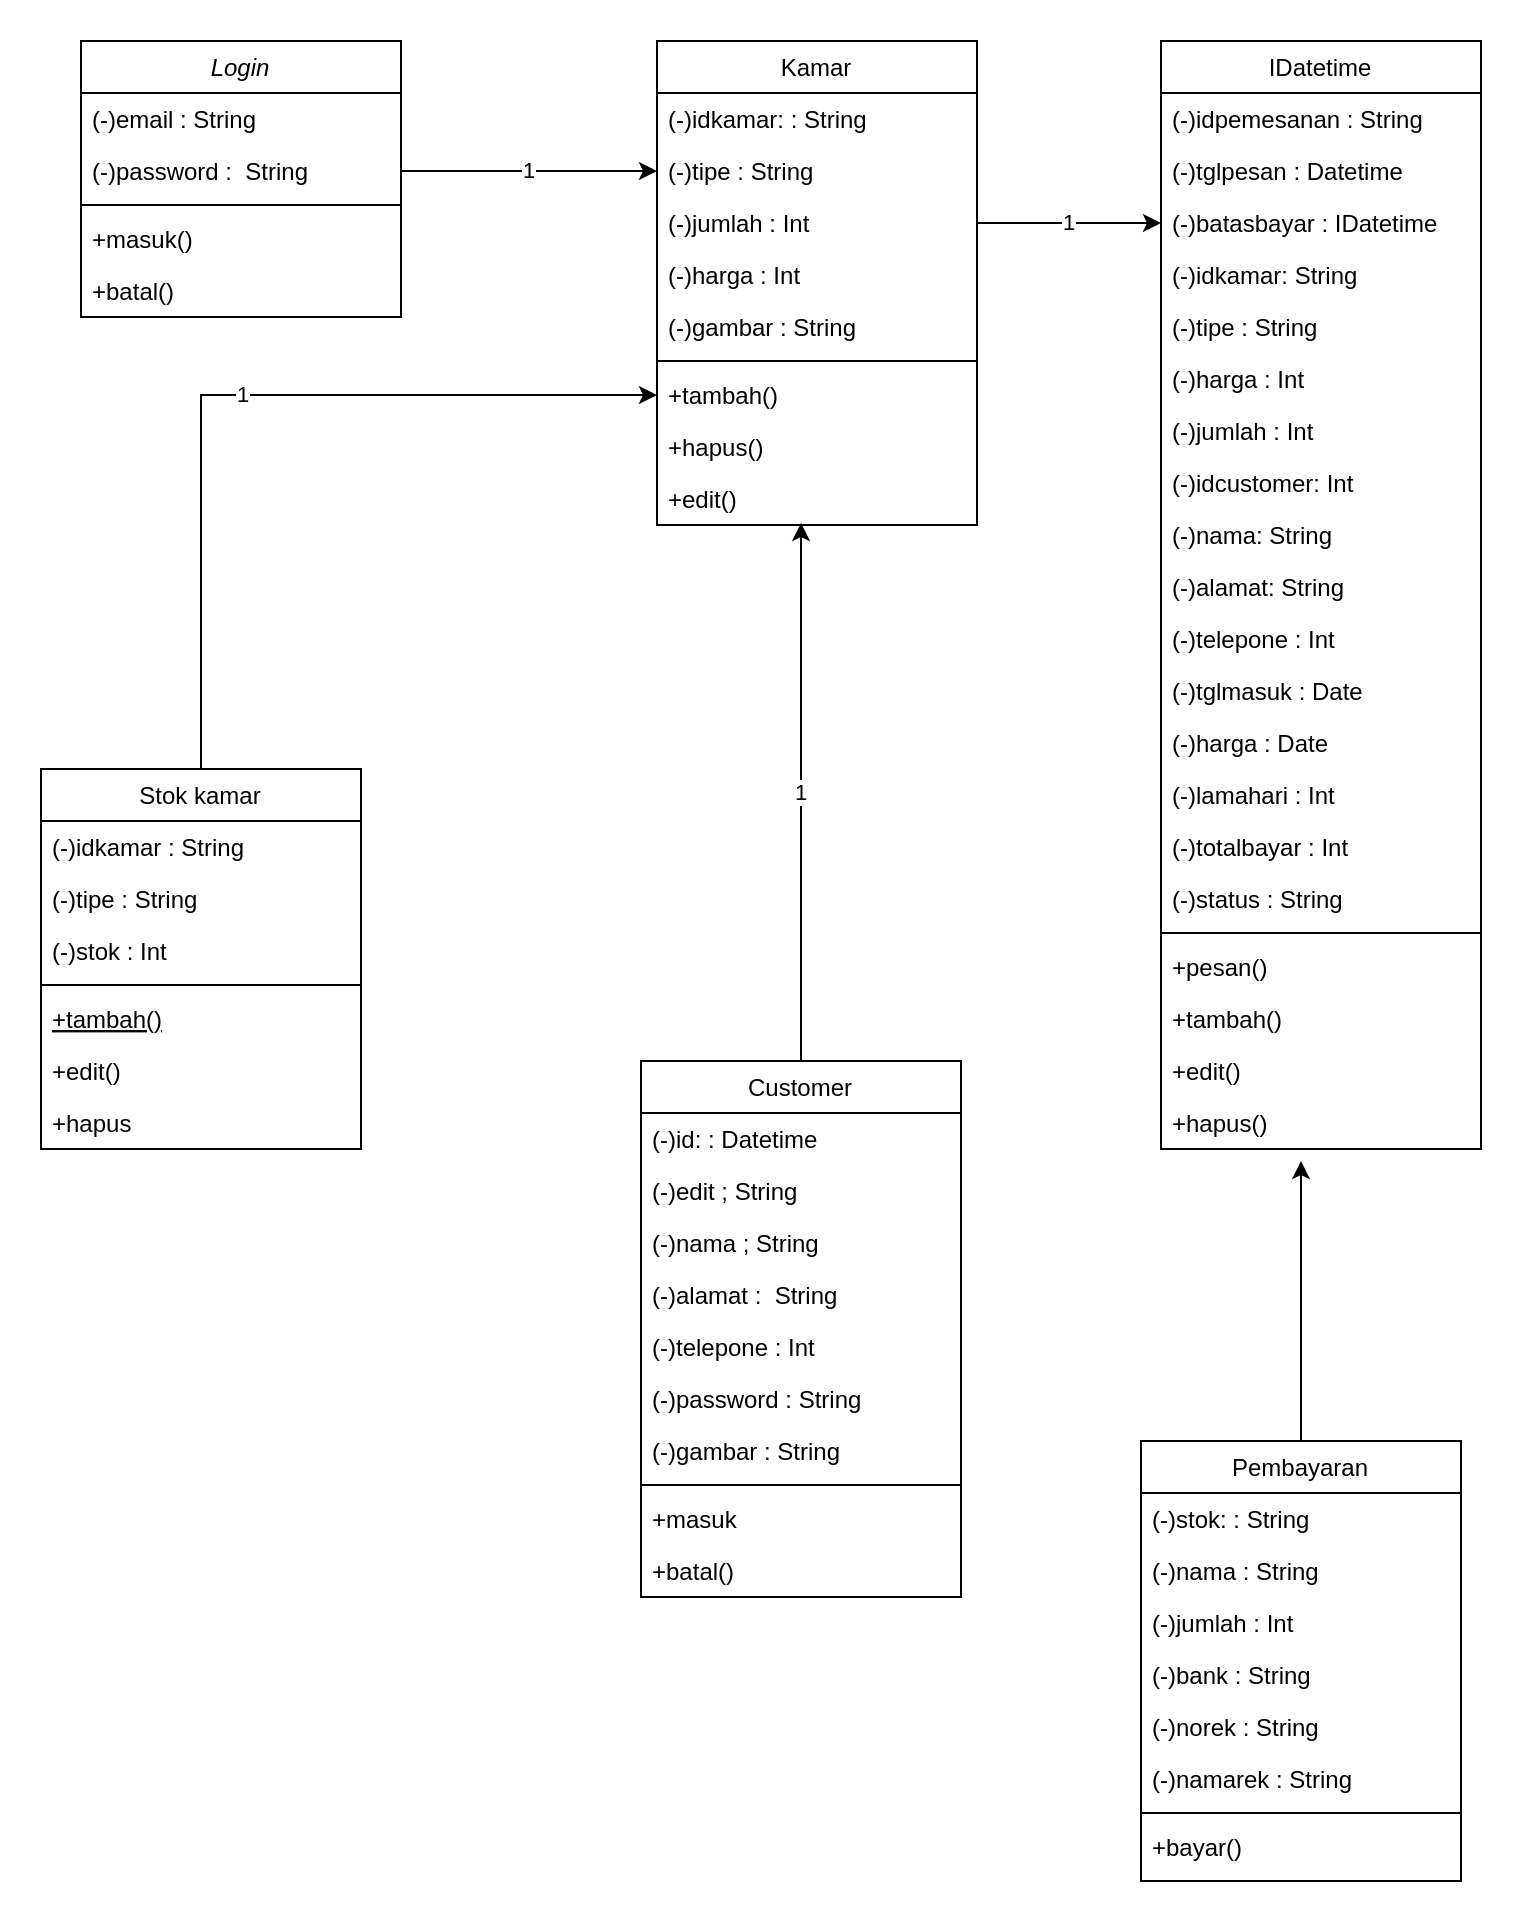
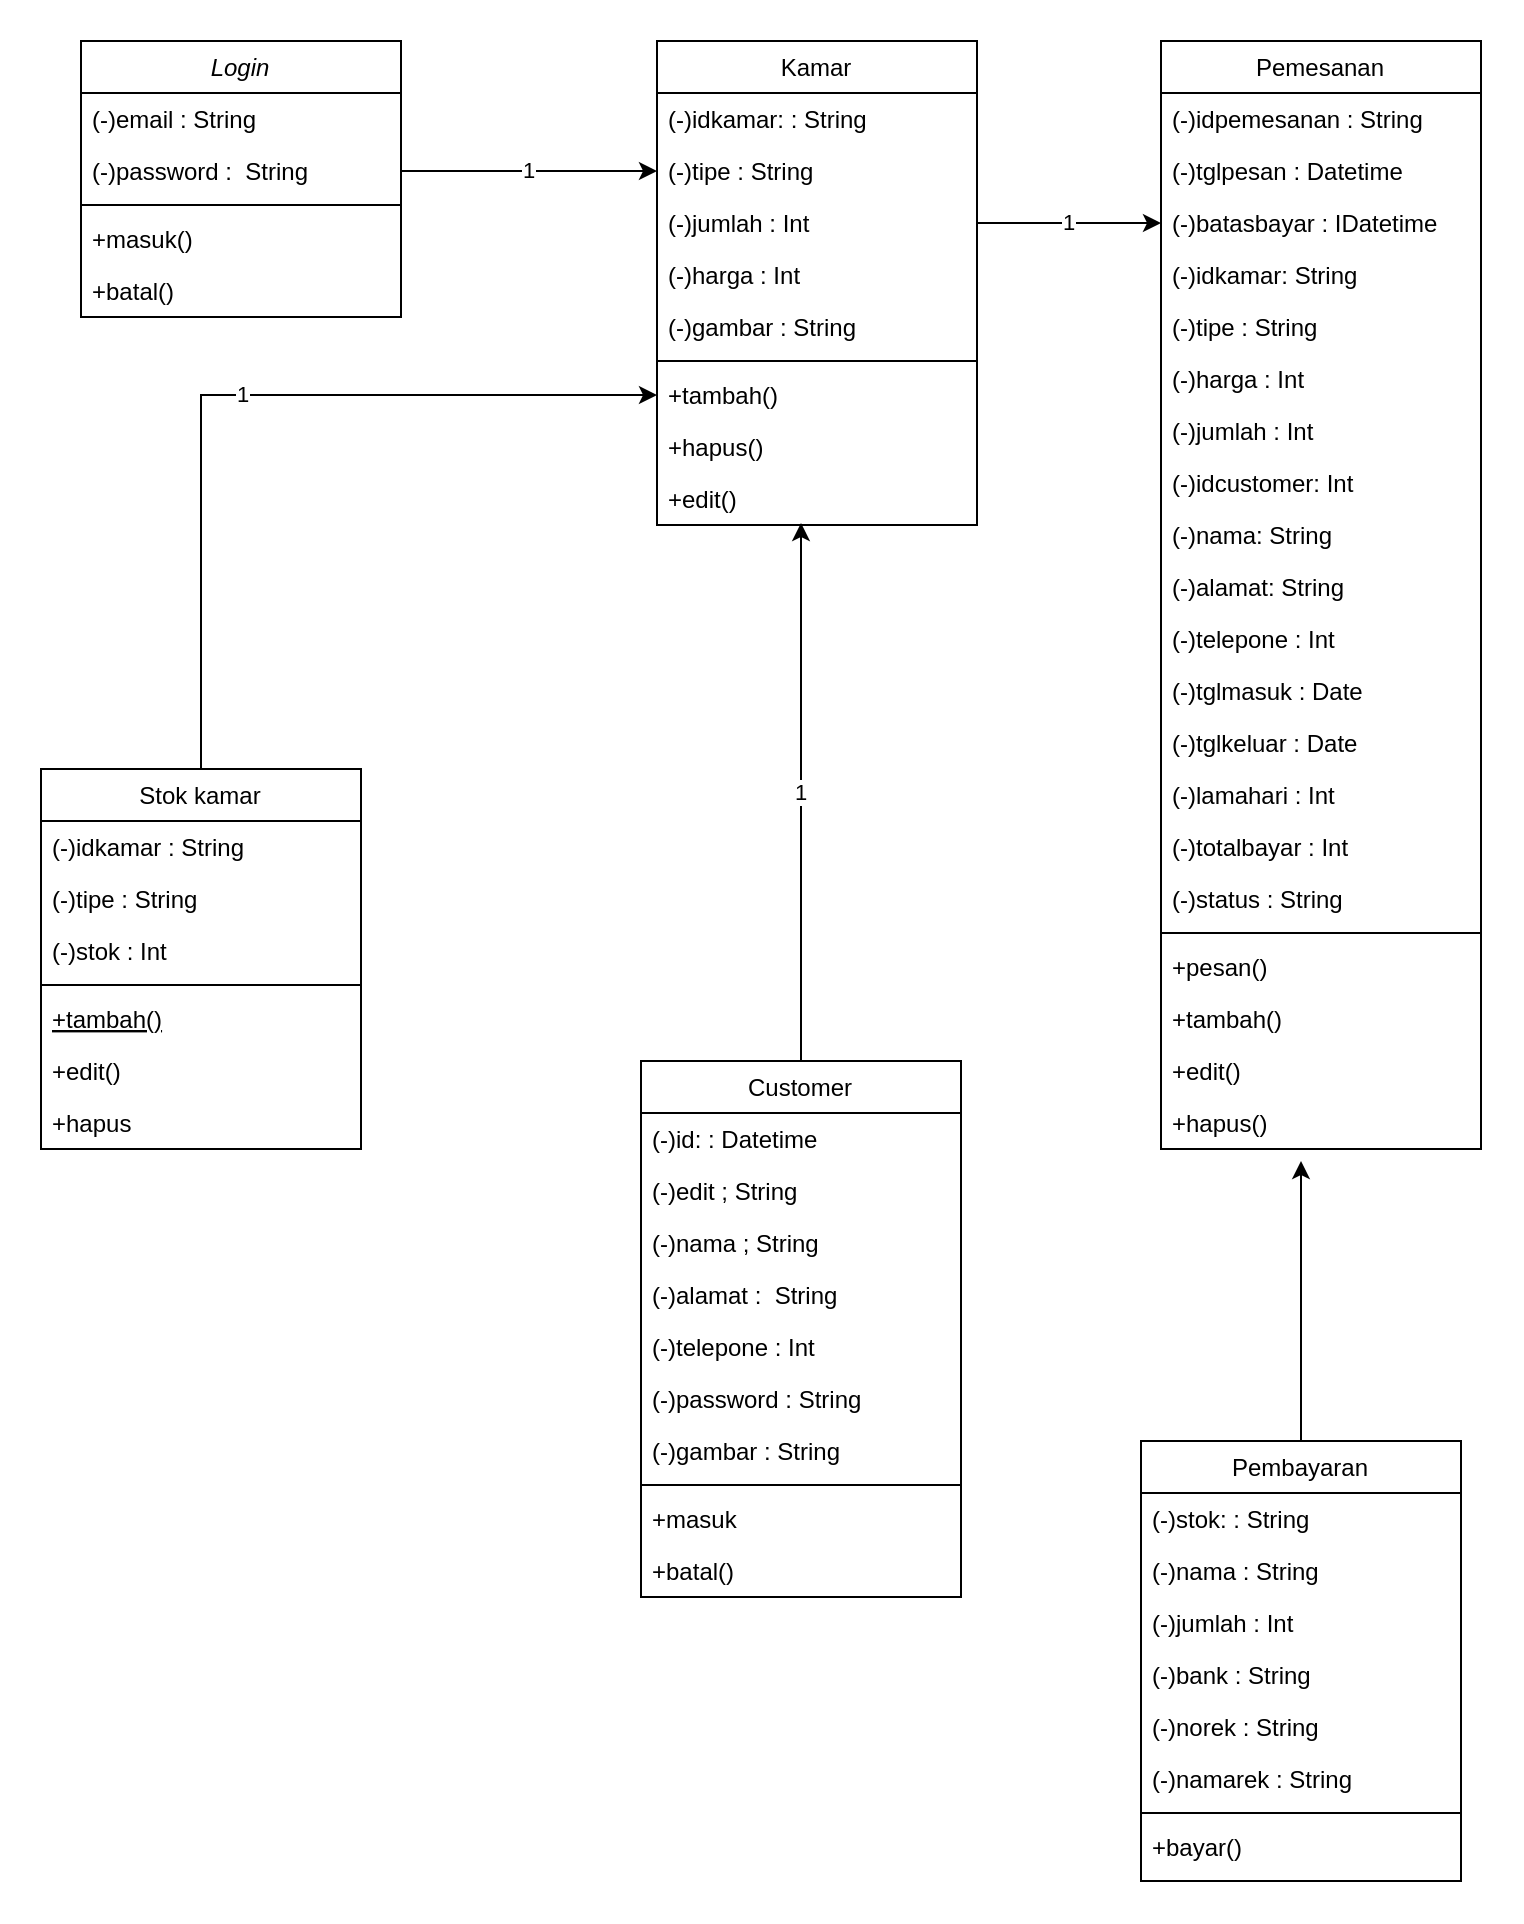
(1320, 68) -> (1320, 68)
(1263, 744) -> (1284, 744)
